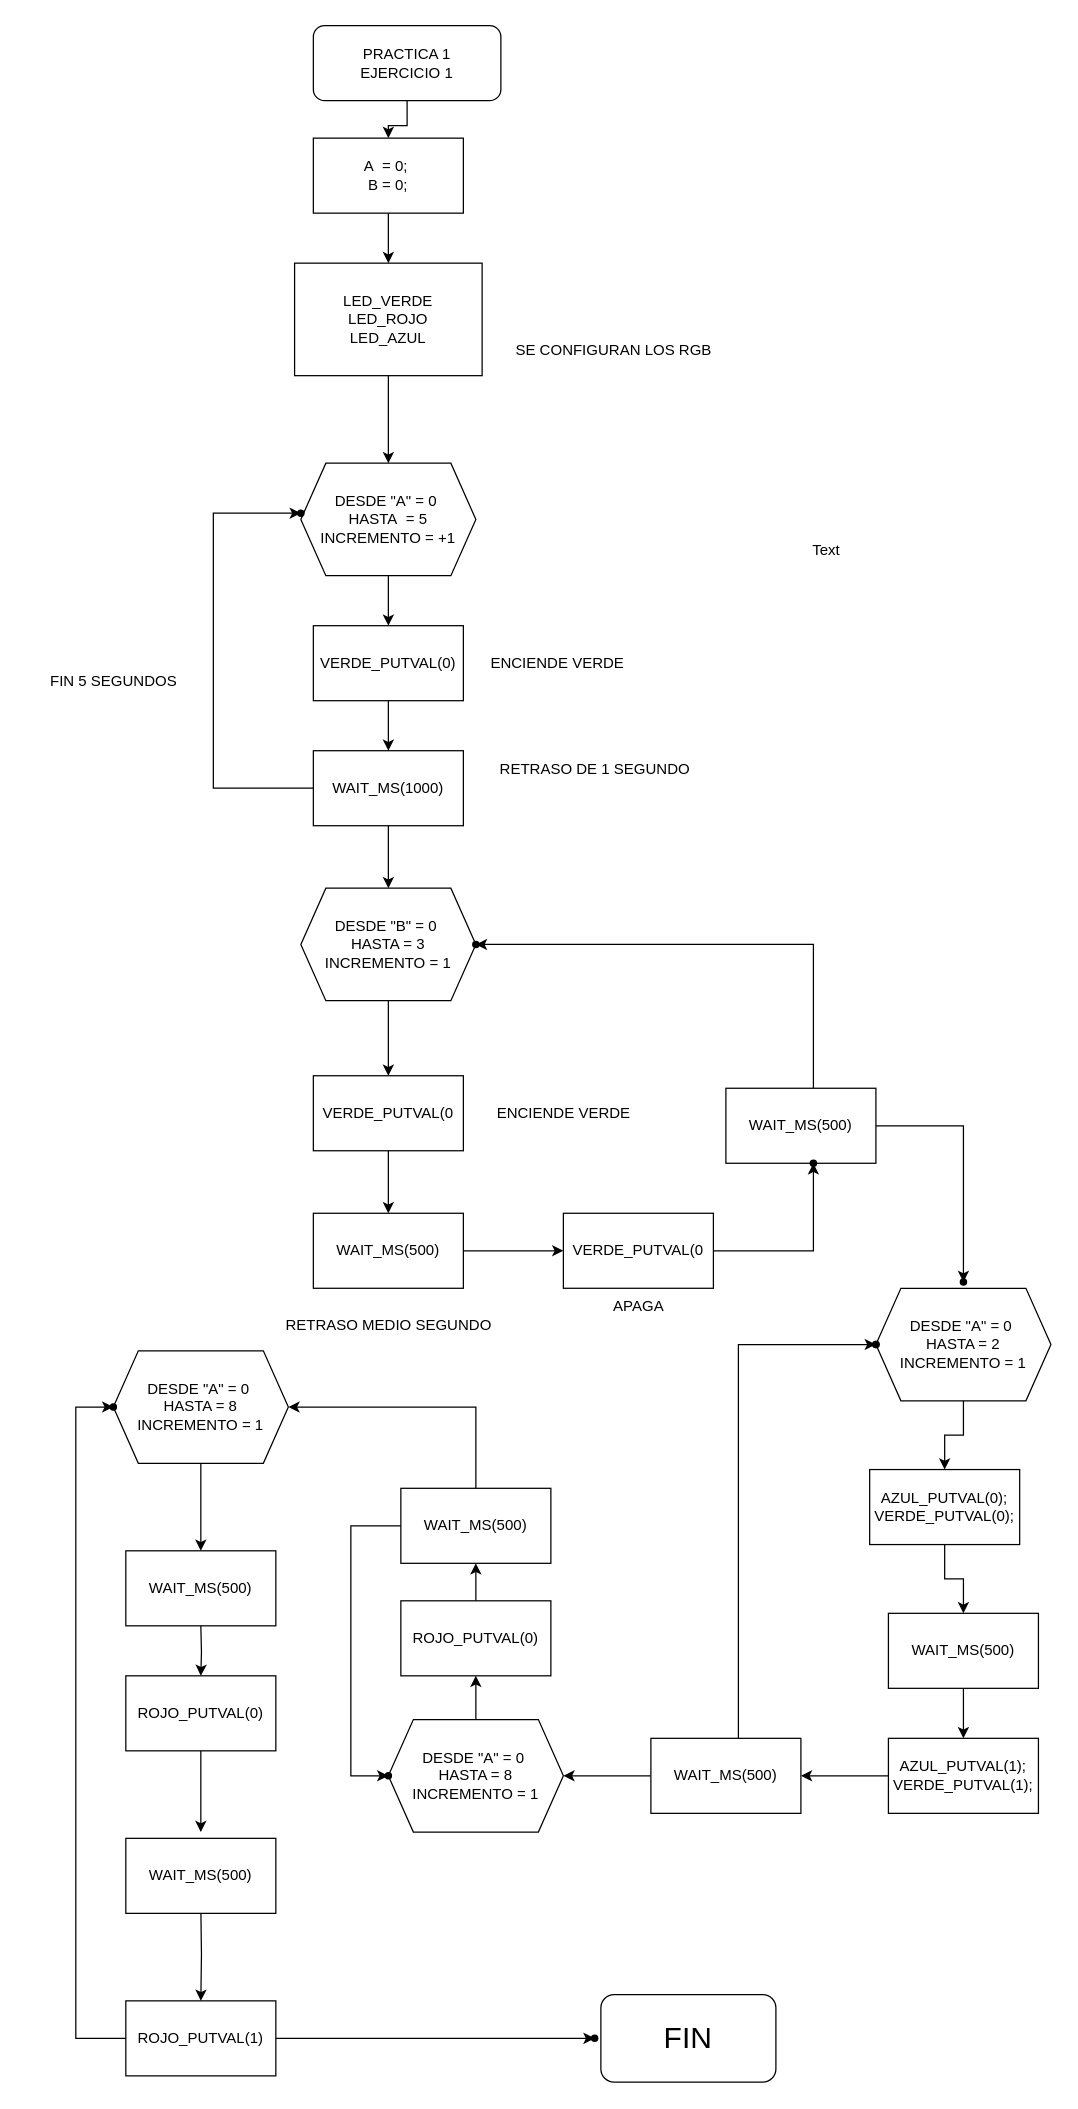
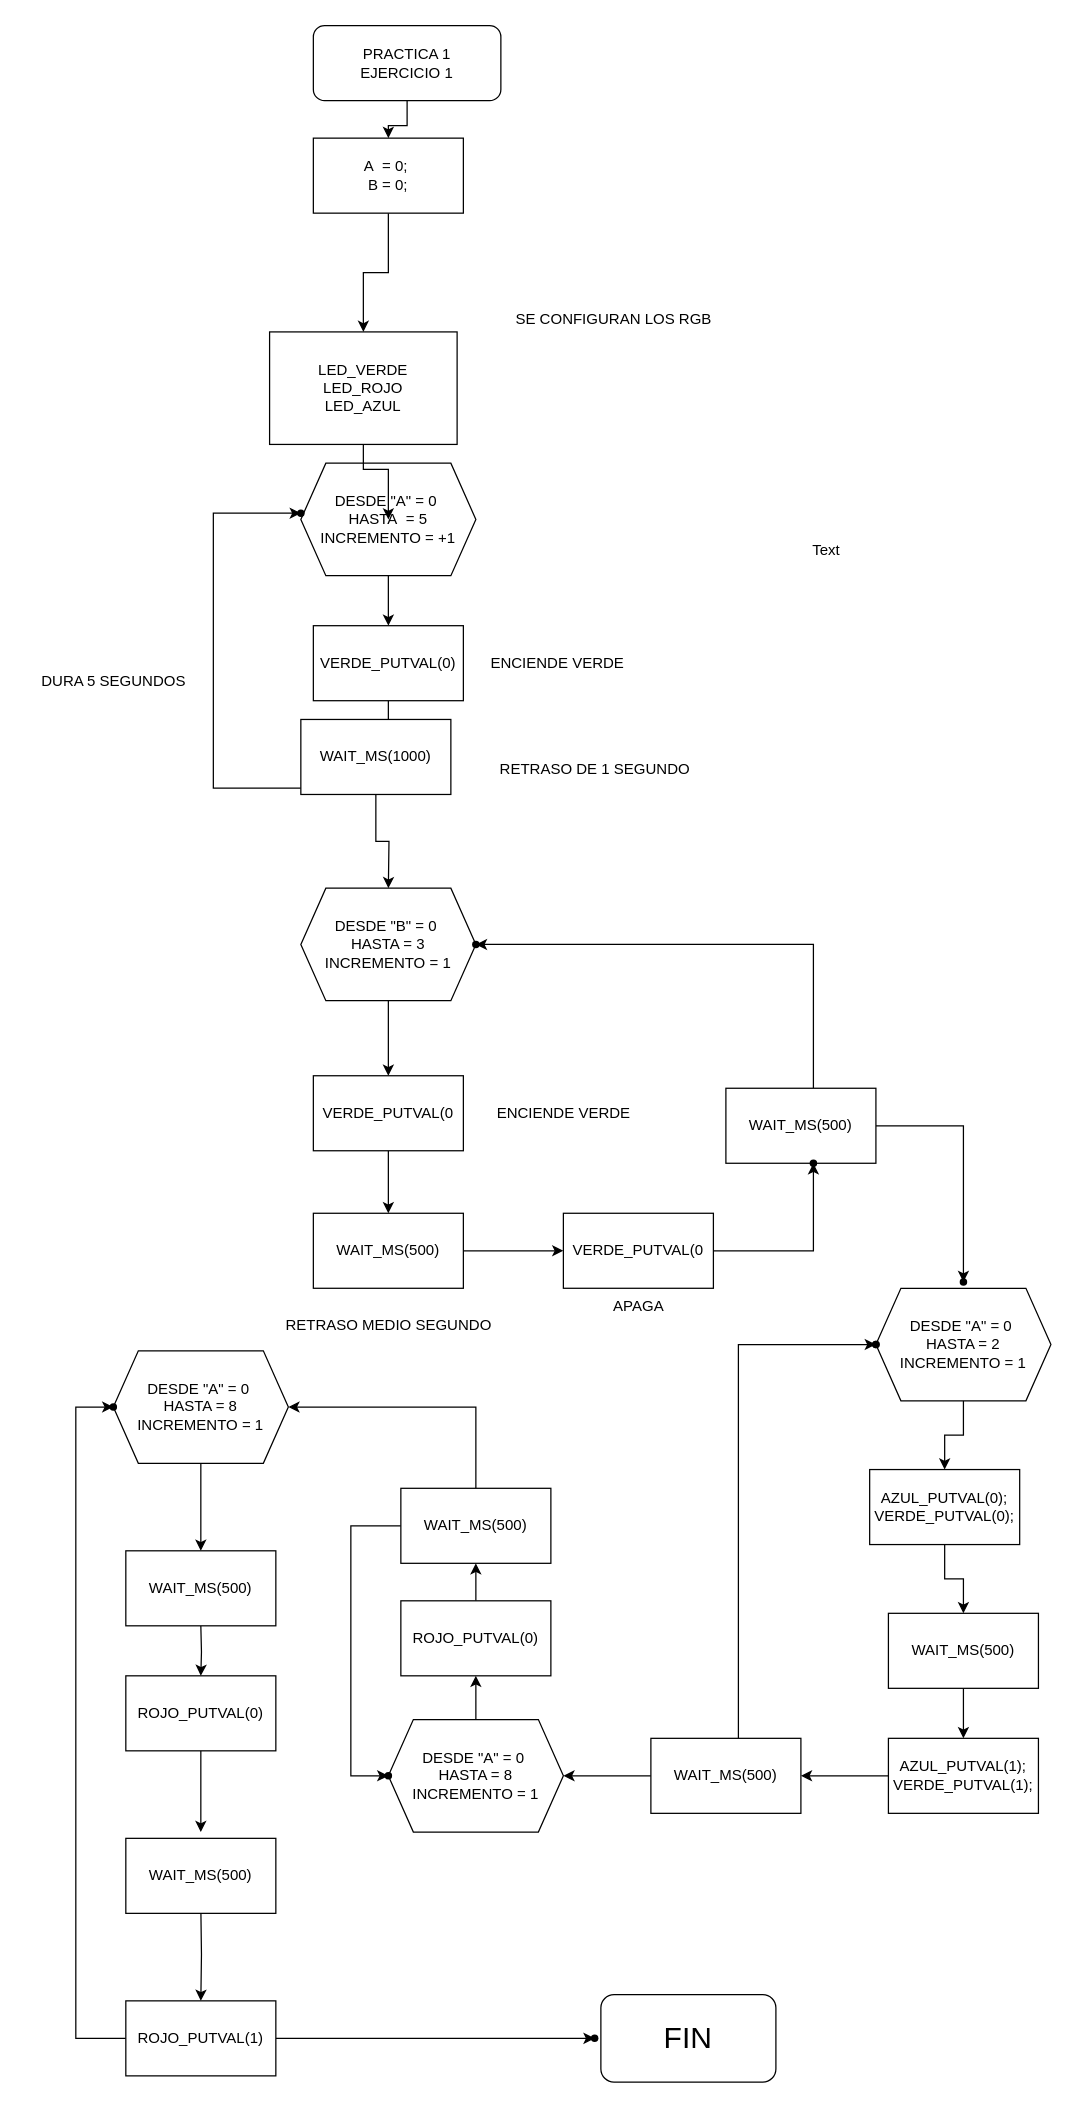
(388, 319) -> (363, 388)
(613, 351) -> (613, 319)
(114, 682) -> (114, 682)
(388, 788) -> (376, 757)
